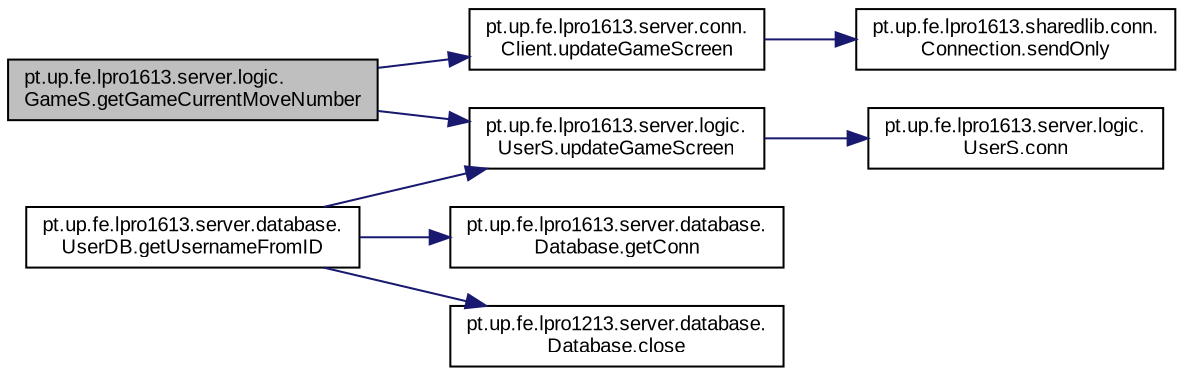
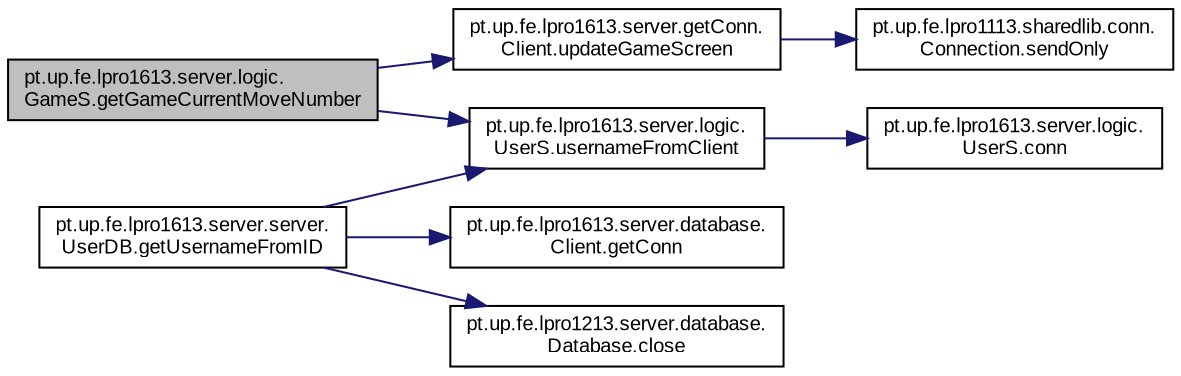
(617, 39) -> (617, 39)
(1016, 39) -> (1015, 39)
(617, 138) -> (617, 138)
(193, 237) -> (193, 237)
(617, 237) -> (617, 237)
